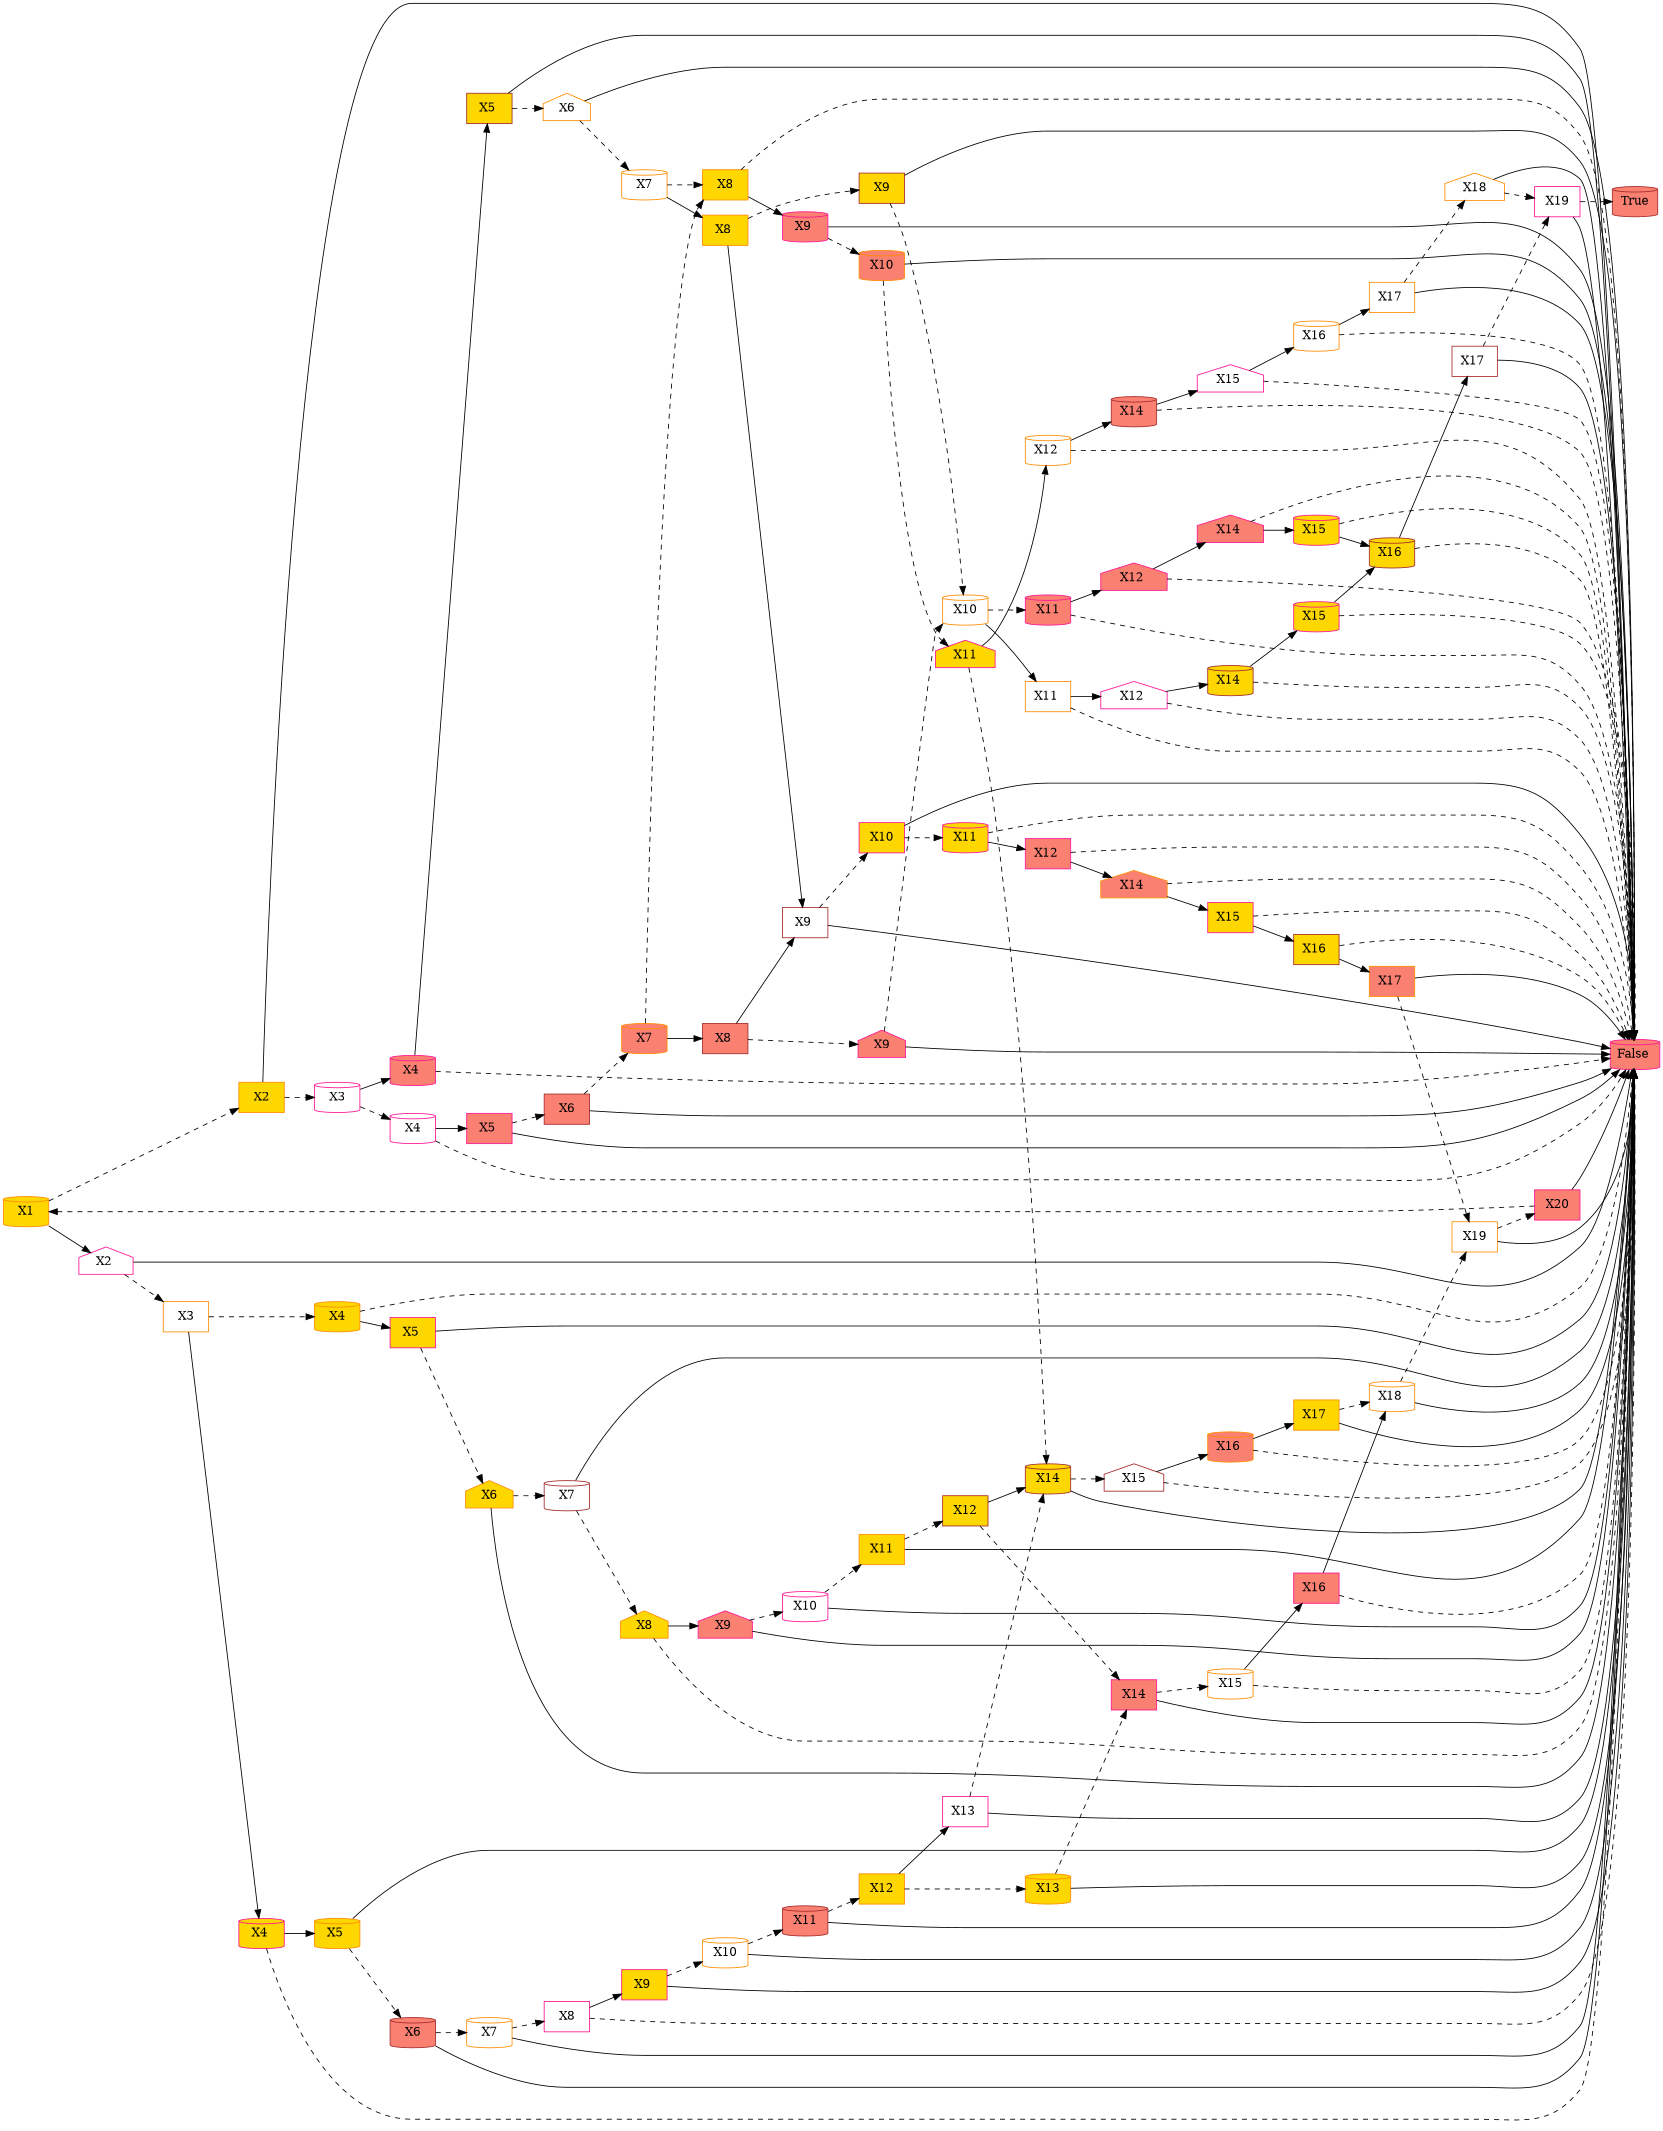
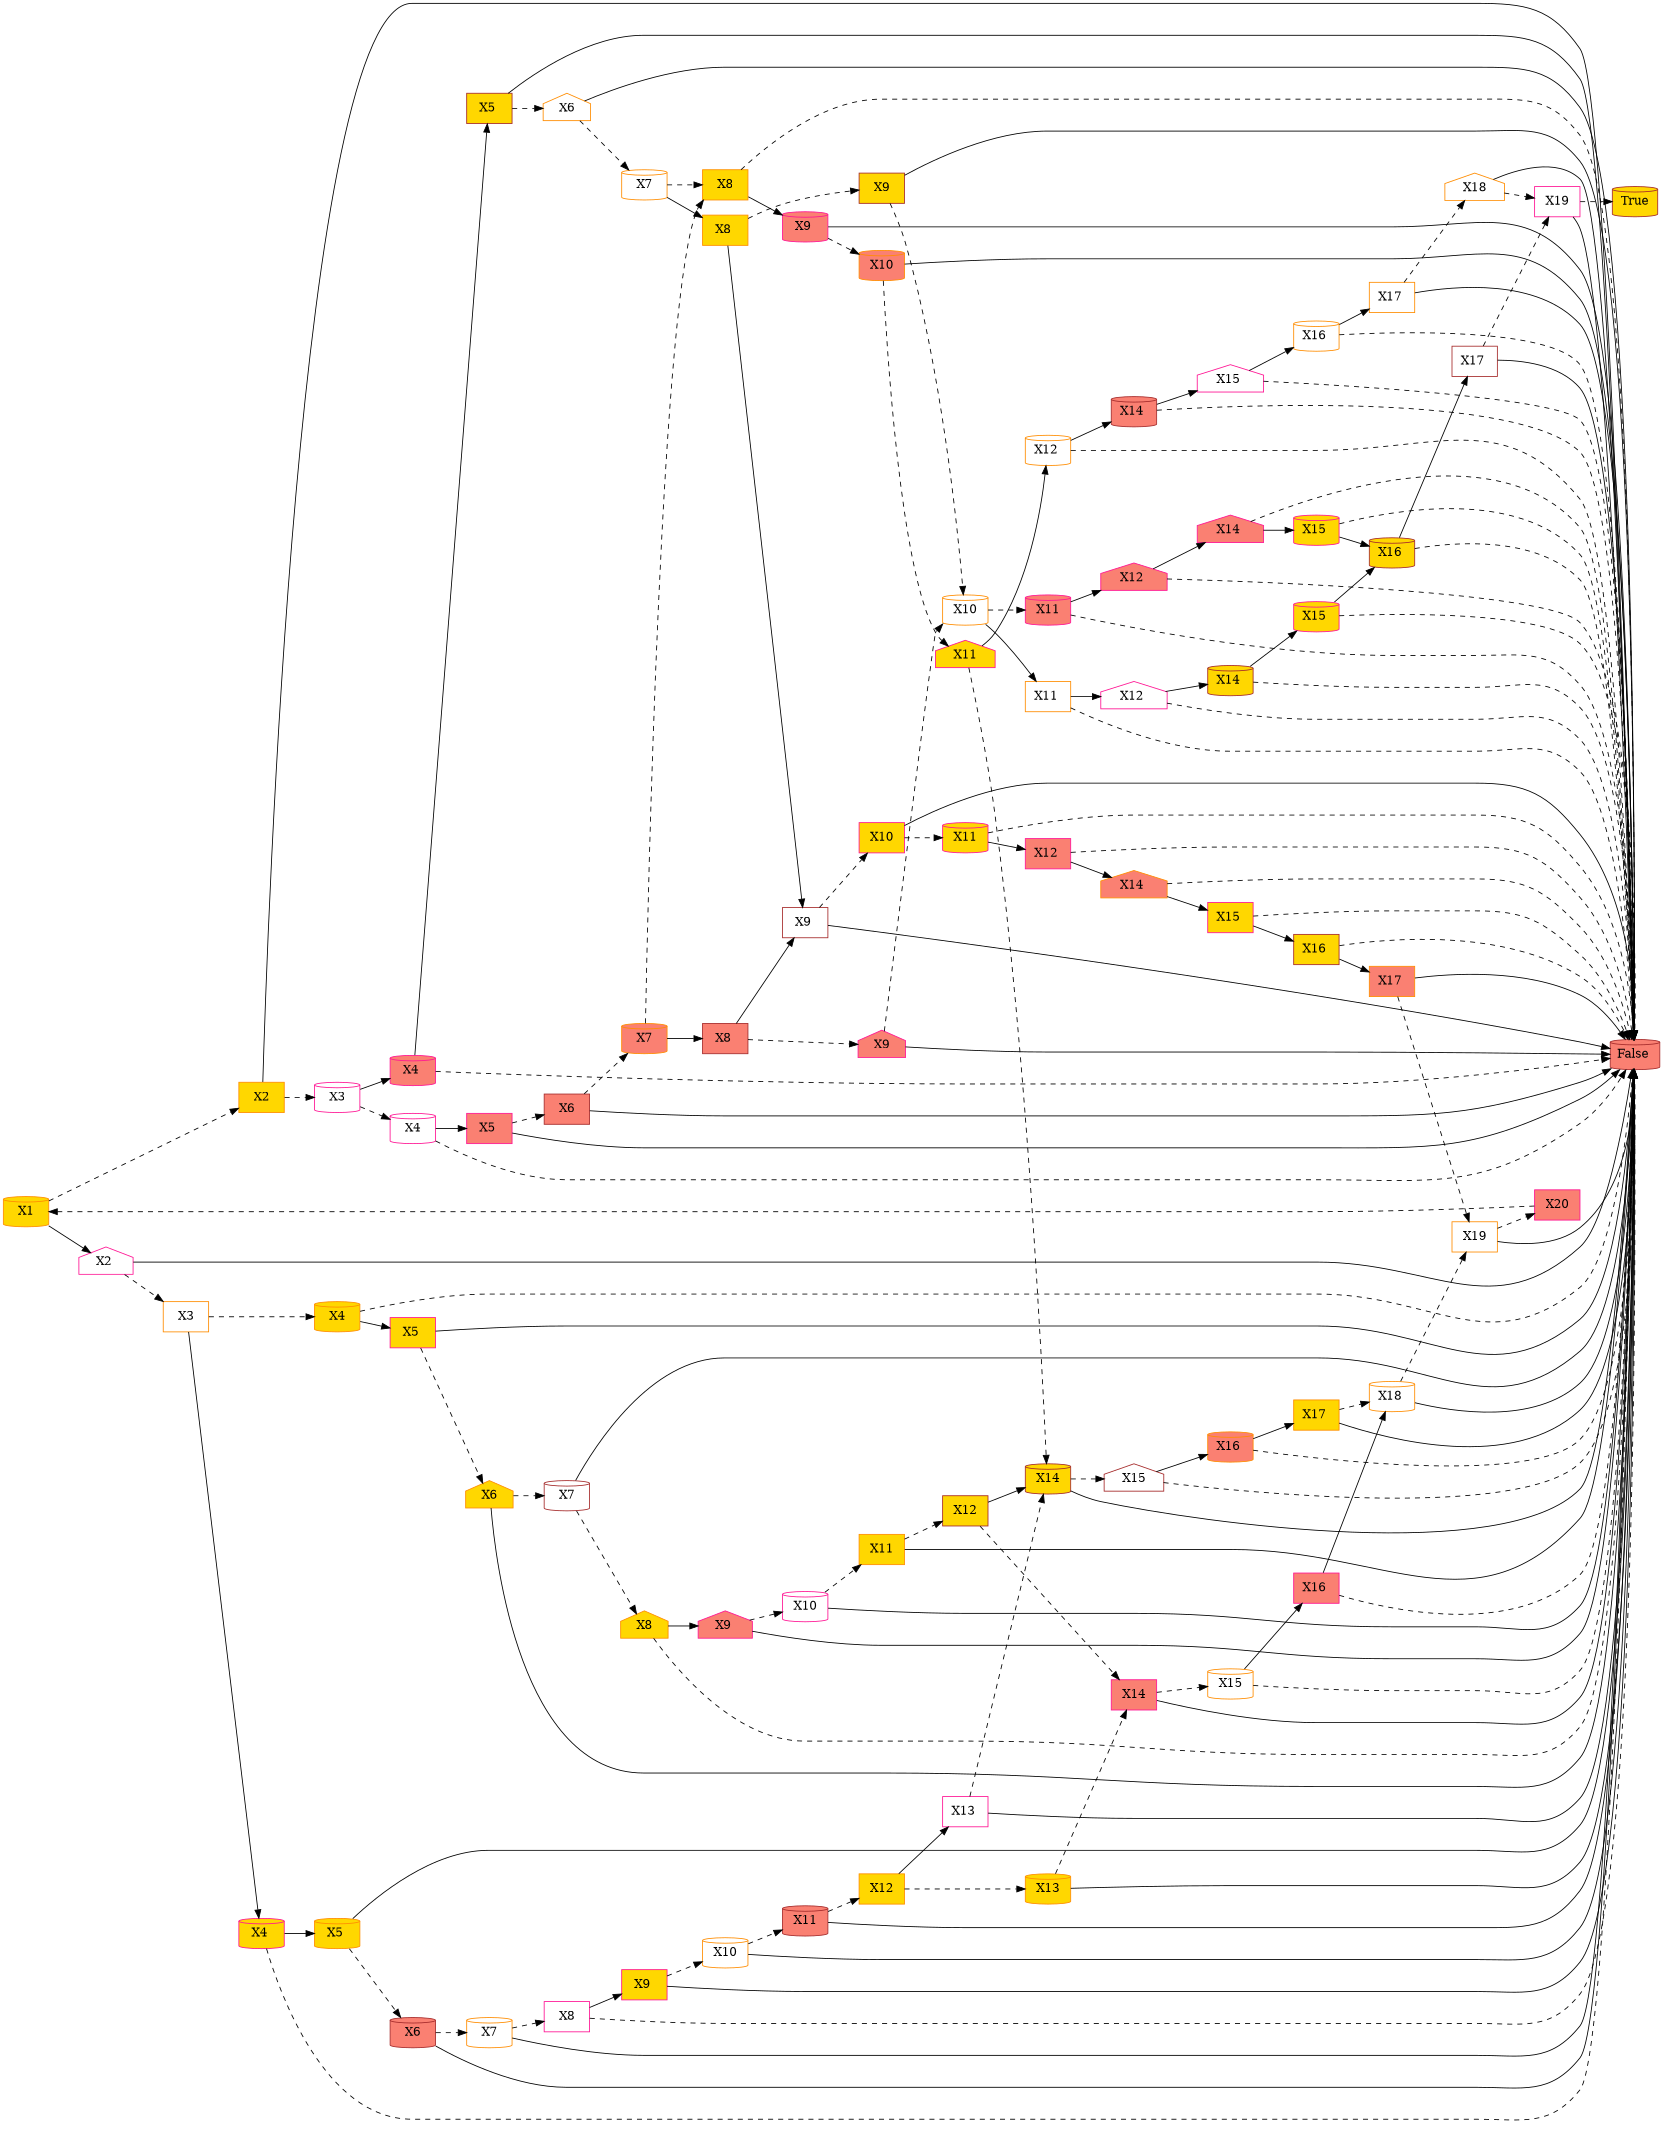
(1635, 202) -> (1635, 202)
(1635, 1055) -> (1635, 1055)
(1602, 1136) -> none
